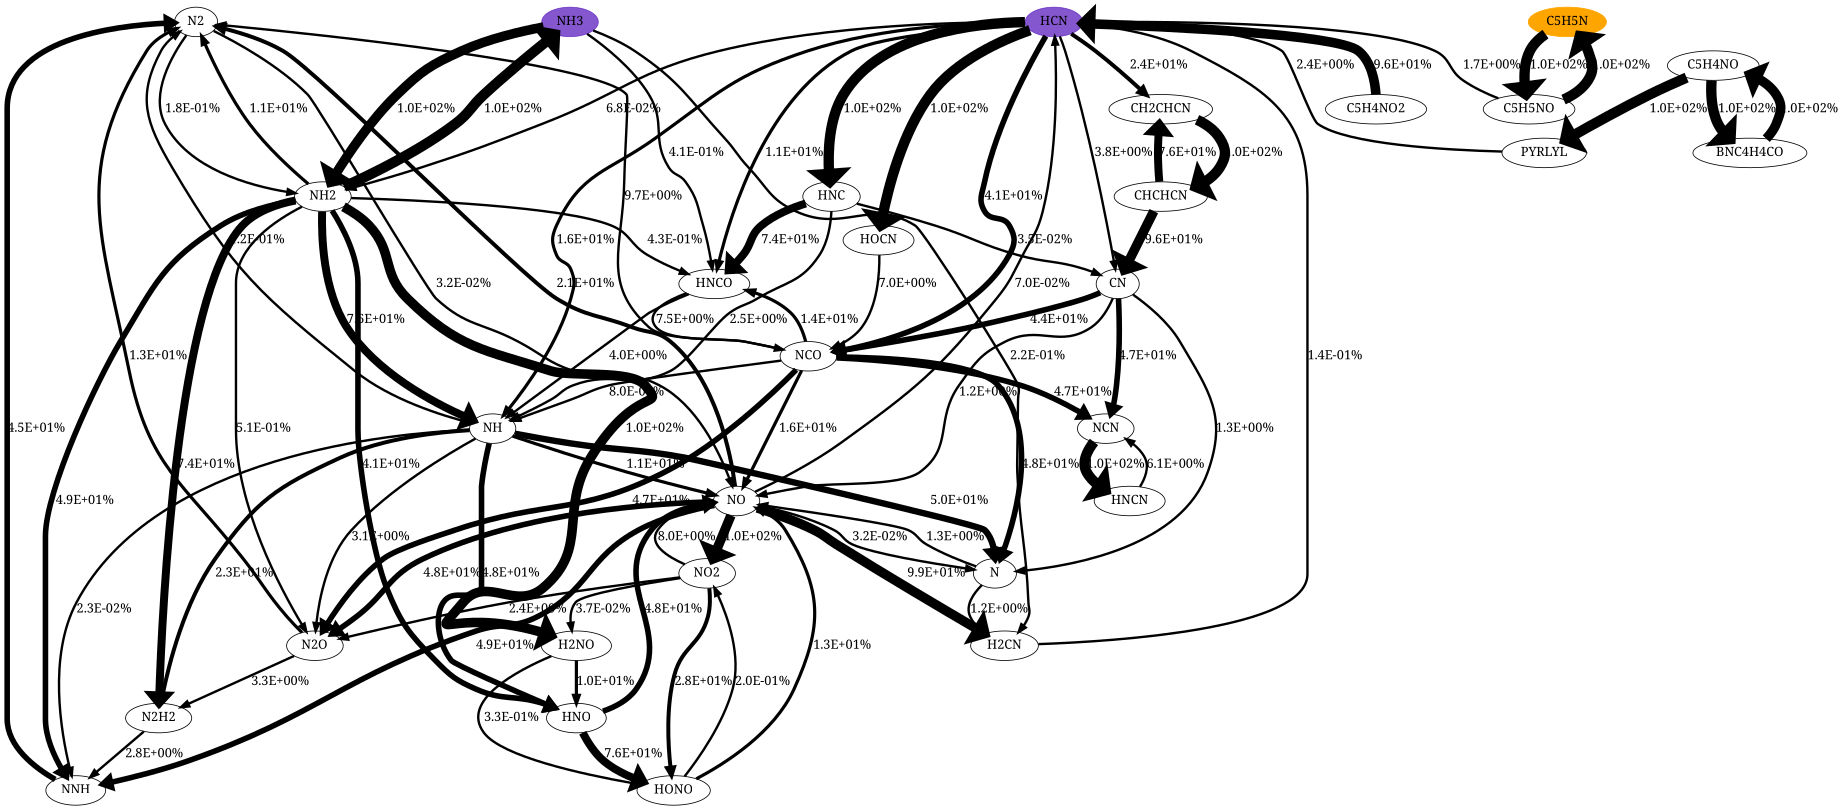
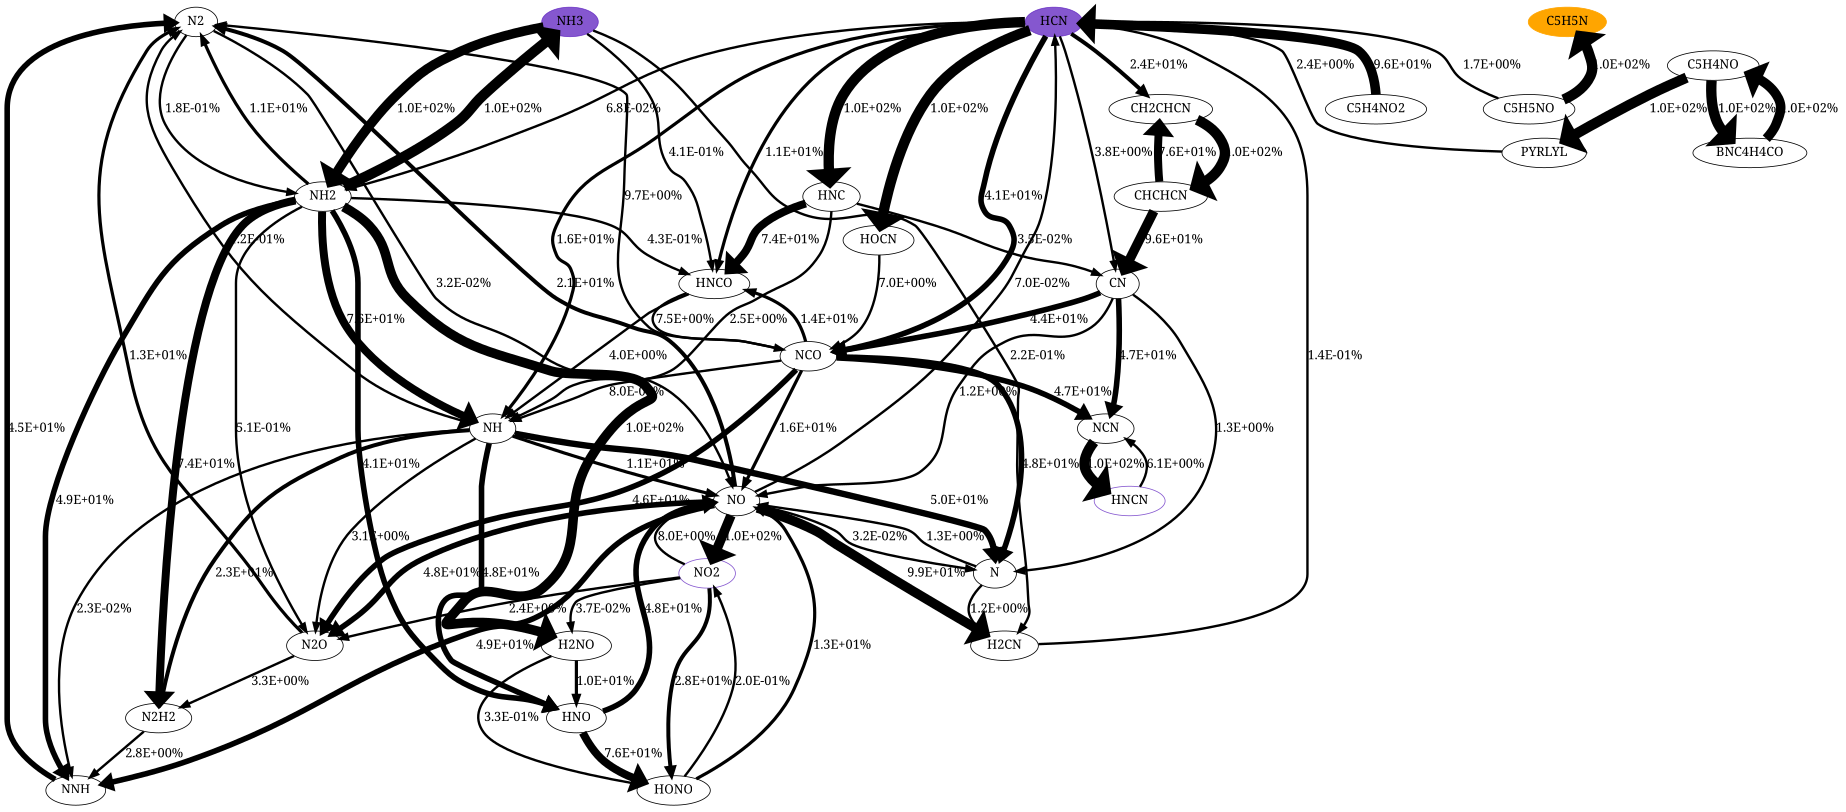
(1527, 57) -> none
(661, 501) -> (661, 501)
(1130, 501) -> (1130, 501)
(707, 573) -> (707, 573)
